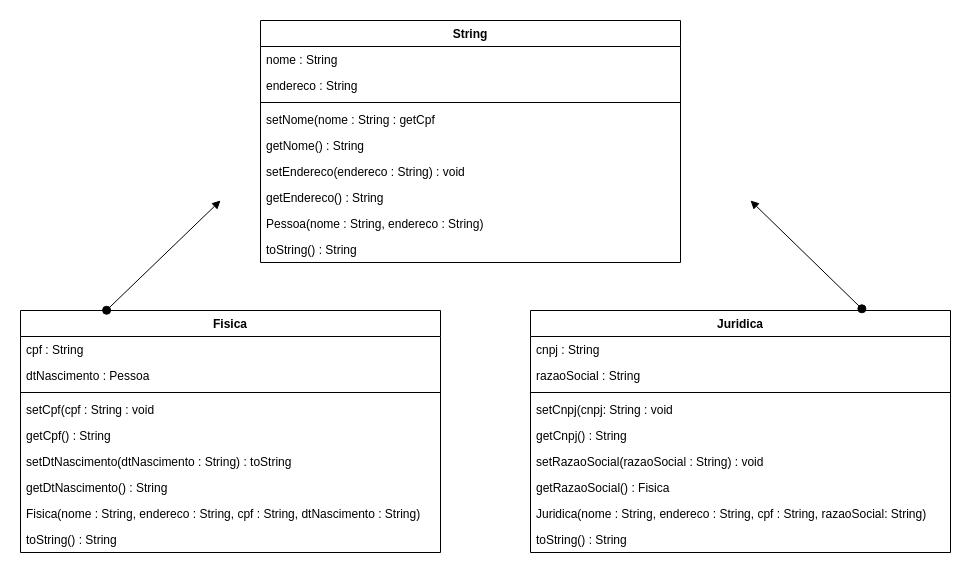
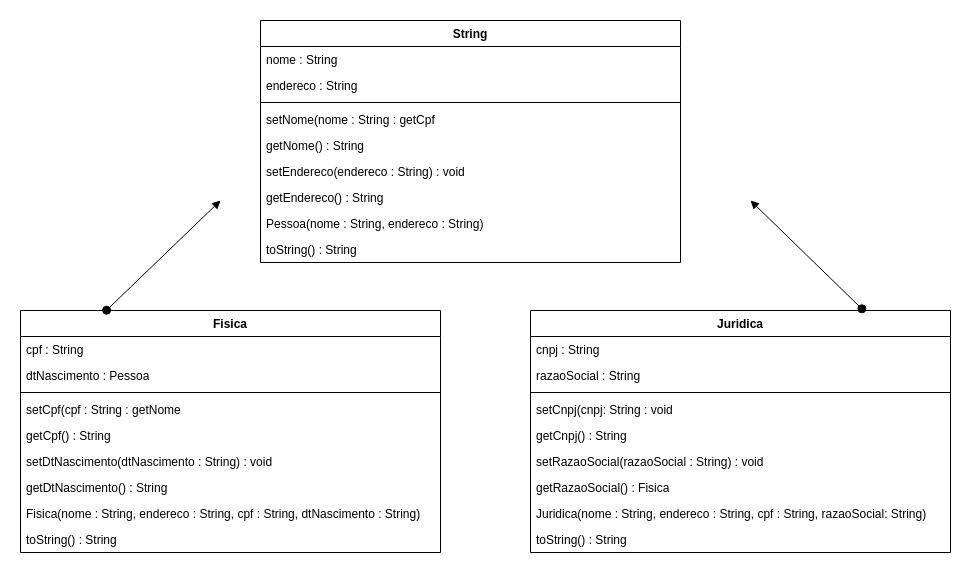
(101, 410) -> (113, 410)
(175, 462) -> (162, 462)
